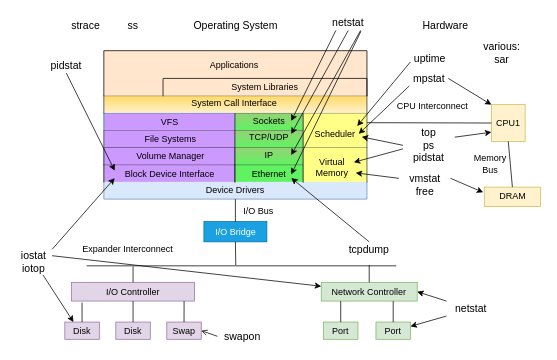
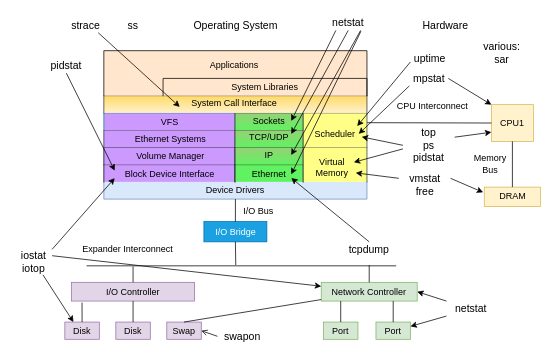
none -> (129, 61)
(509, 123) -> (513, 123)
(171, 139) -> (171, 139)
(184, 312) -> (252, 311)
